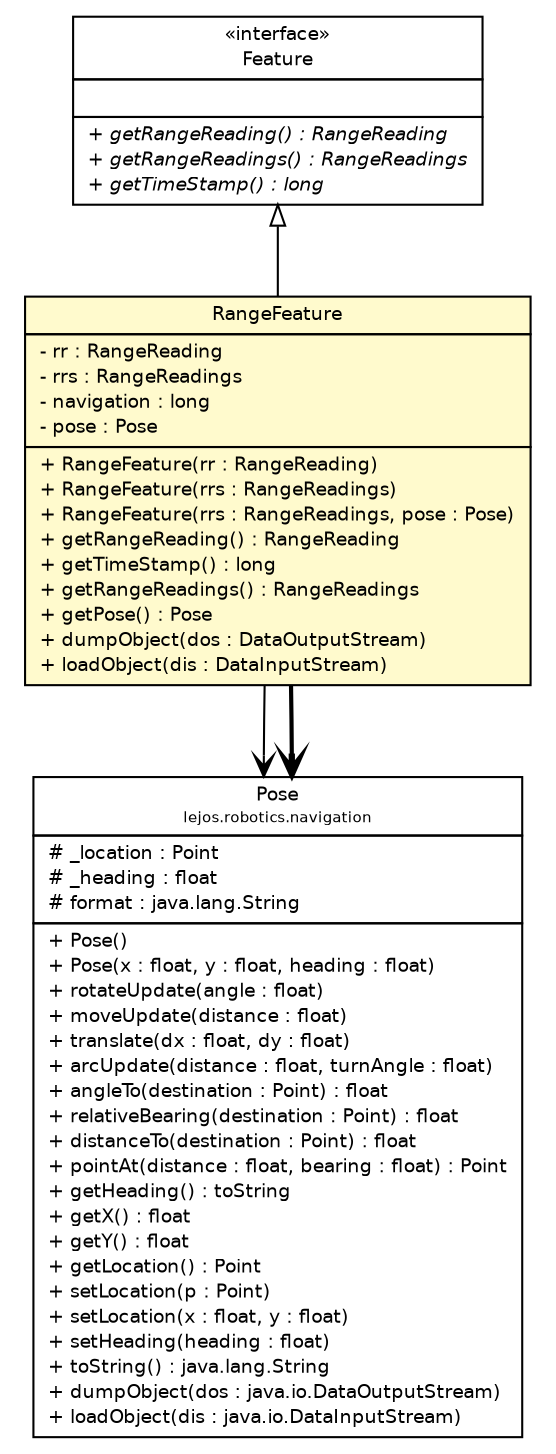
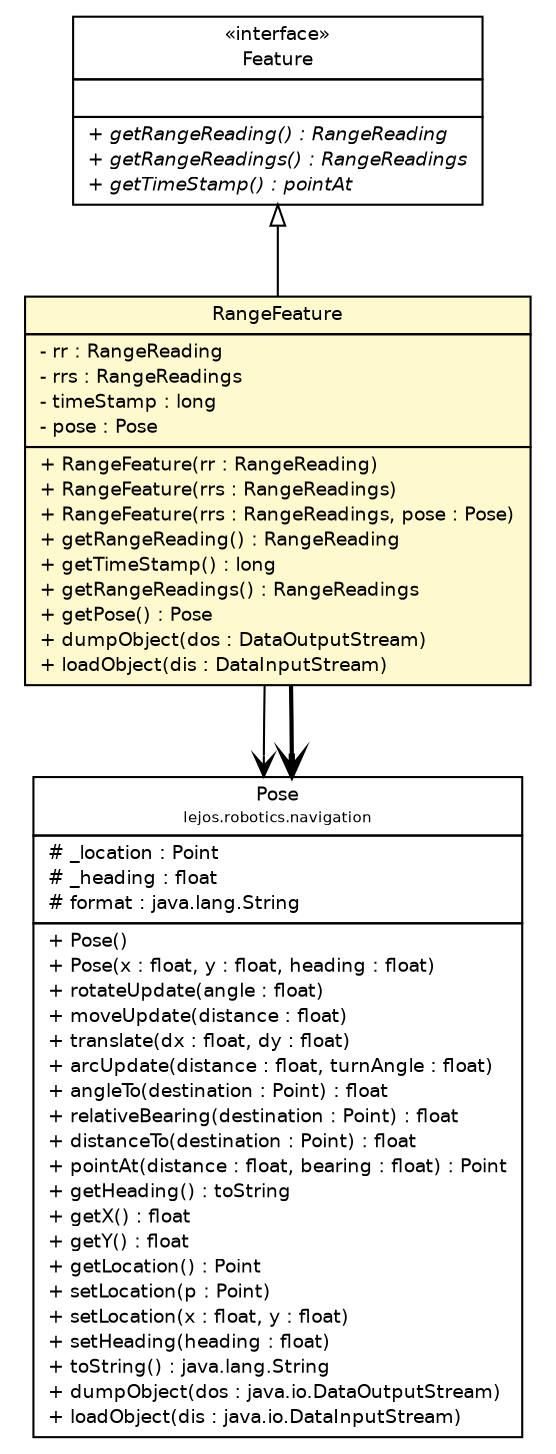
(207, 185) -> (220, 185)
(125, 402) -> (128, 402)
